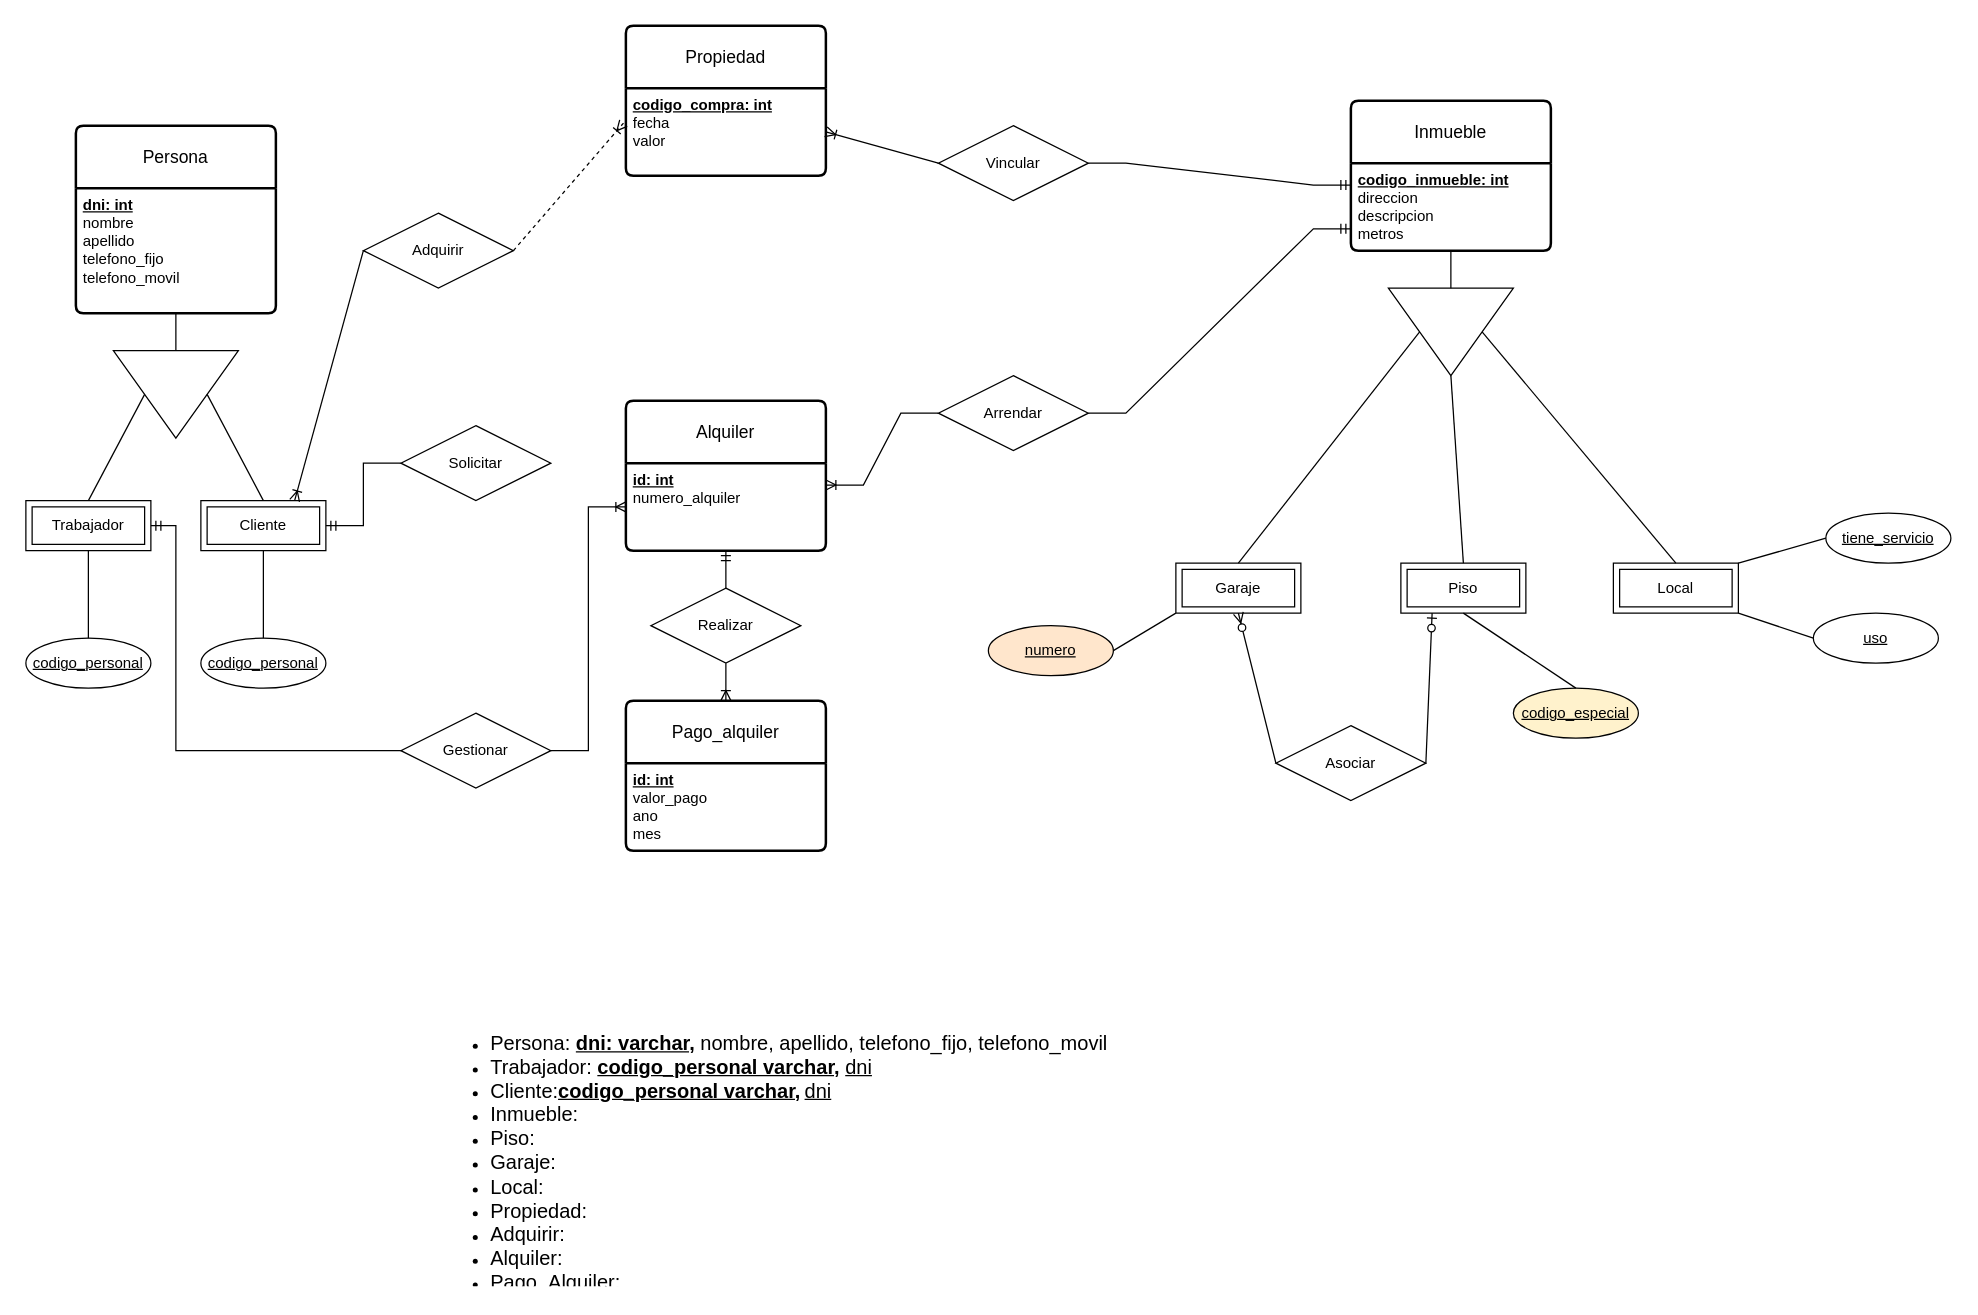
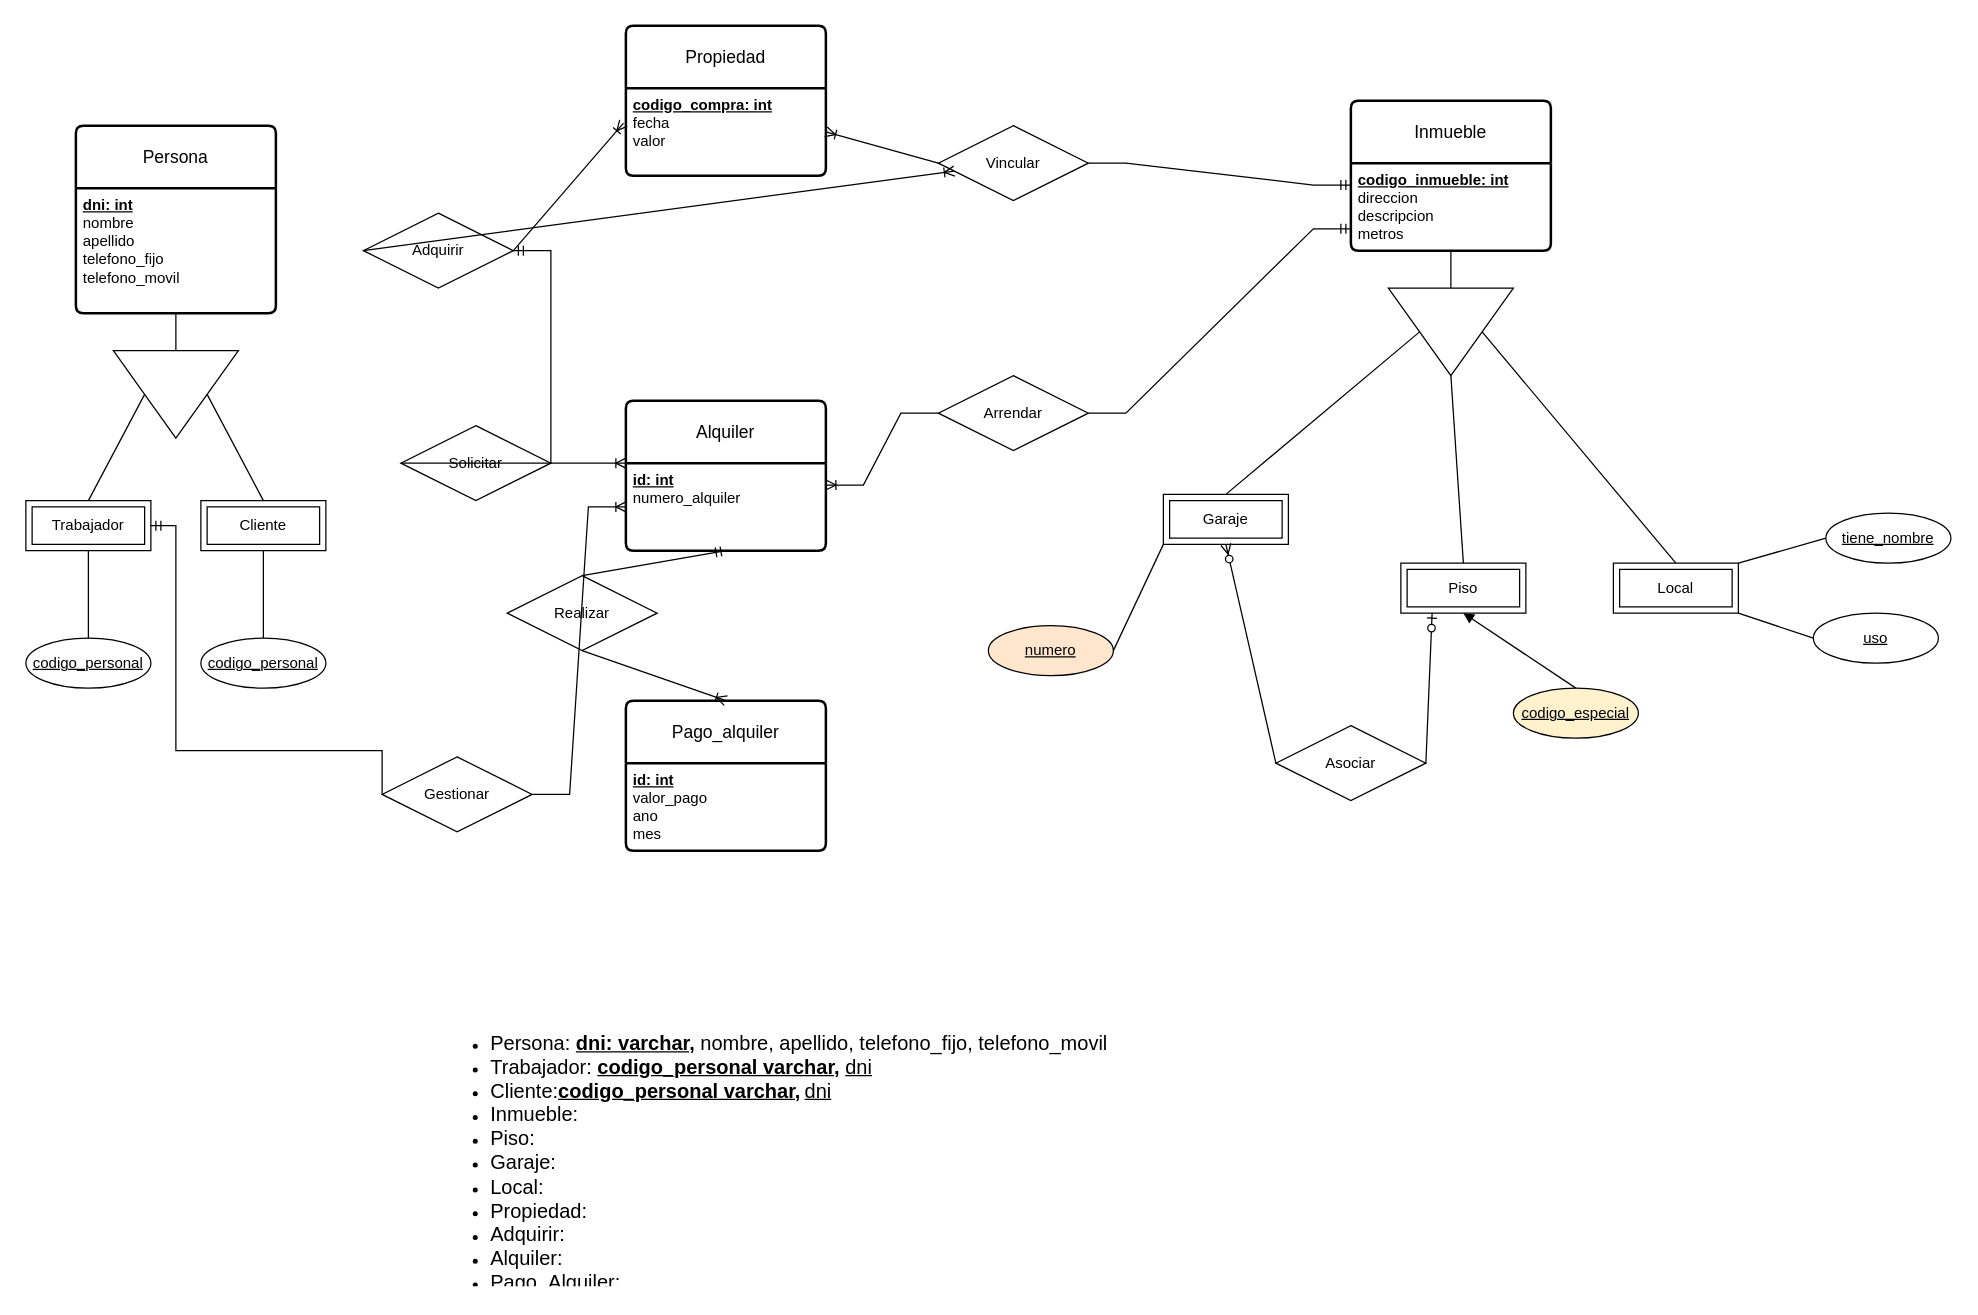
(569, 186) -> (569, 186)
(329, 375) -> (659, 211)
none -> (587, 463)
(363, 494) -> (551, 414)
(1888, 538) -> (1888, 538)
(1238, 588) -> (1226, 519)
(1468, 616) -> (1472, 619)
(726, 626) -> (582, 613)
(476, 751) -> (457, 794)
